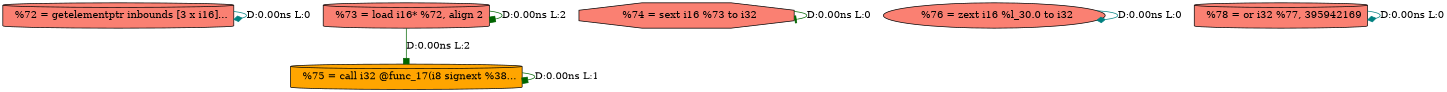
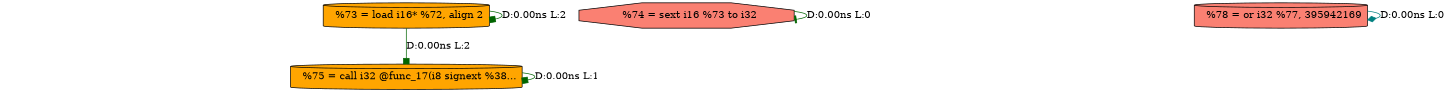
(118, 15) -> none
(406, 15) -> (406, 15)
(994, 15) -> none
